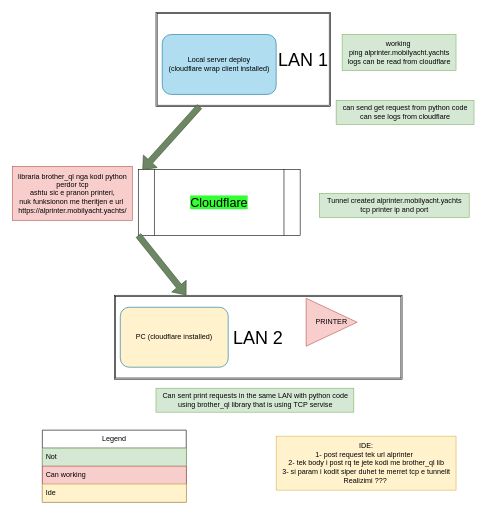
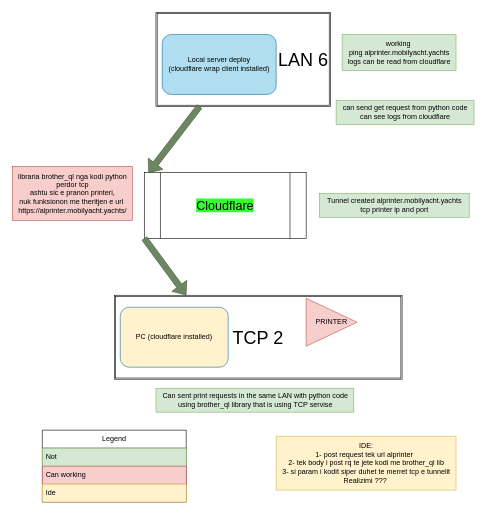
(319, 60) -> (319, 60)
(219, 203) -> (225, 206)
(258, 338) -> (258, 338)
